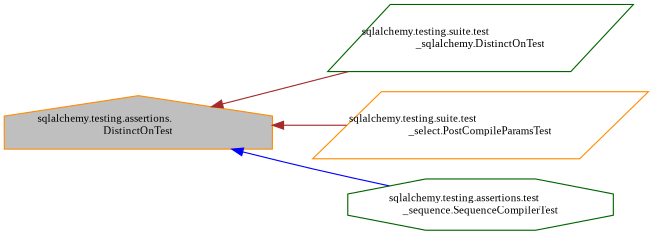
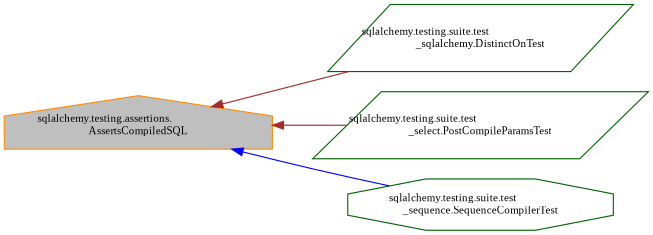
(138, 125) -> (138, 125)
(481, 125) -> (481, 125)
(481, 205) -> (481, 205)
